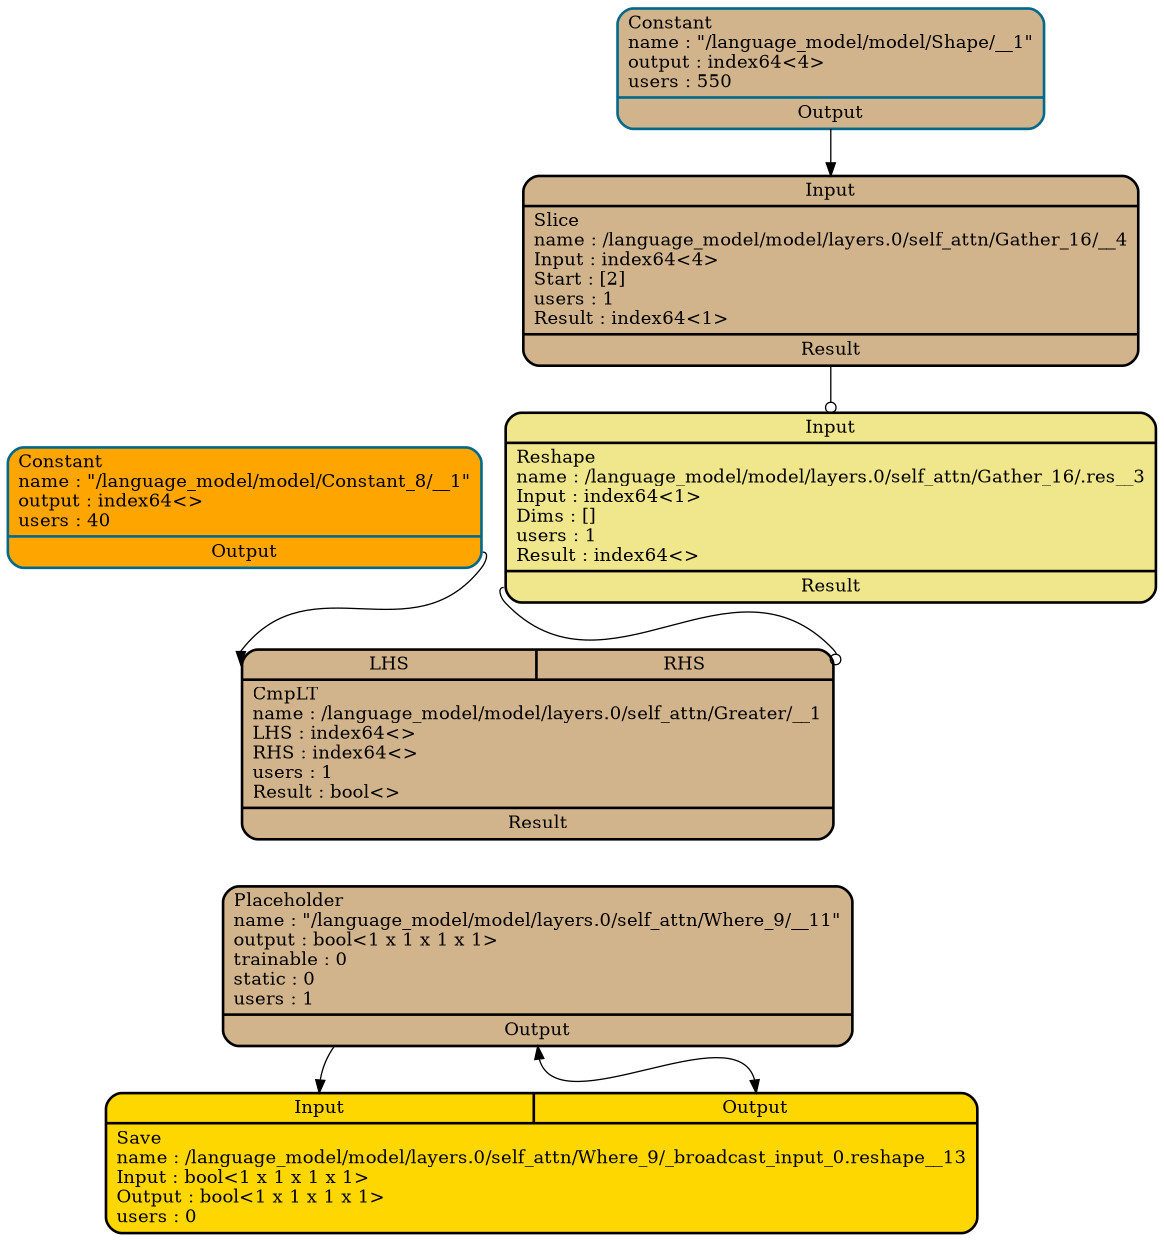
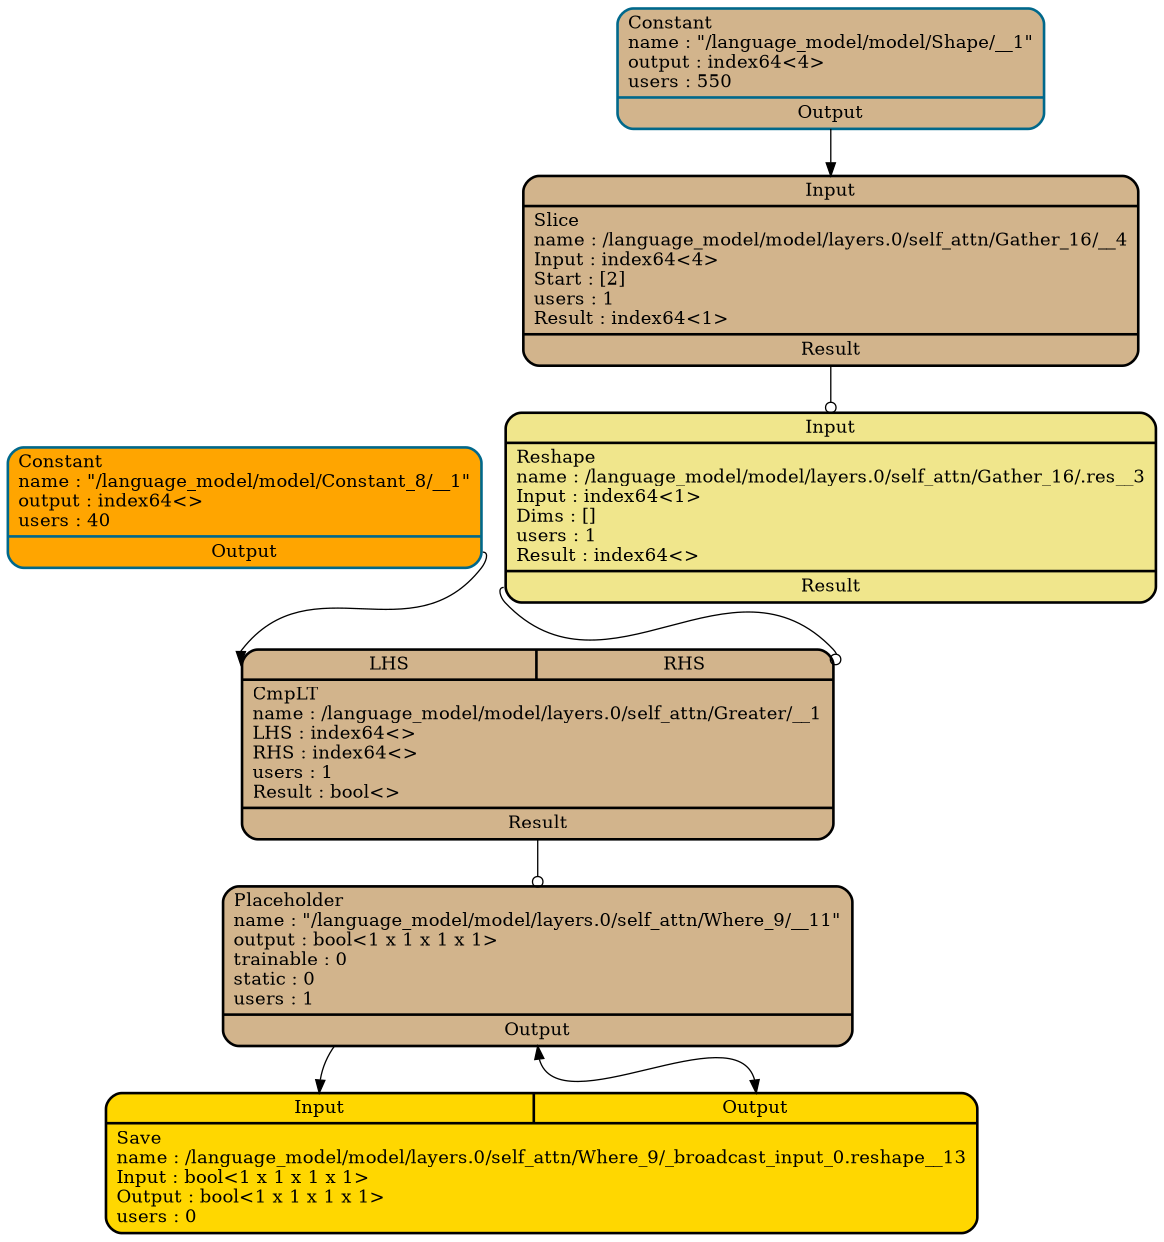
none -> (538, 858)
